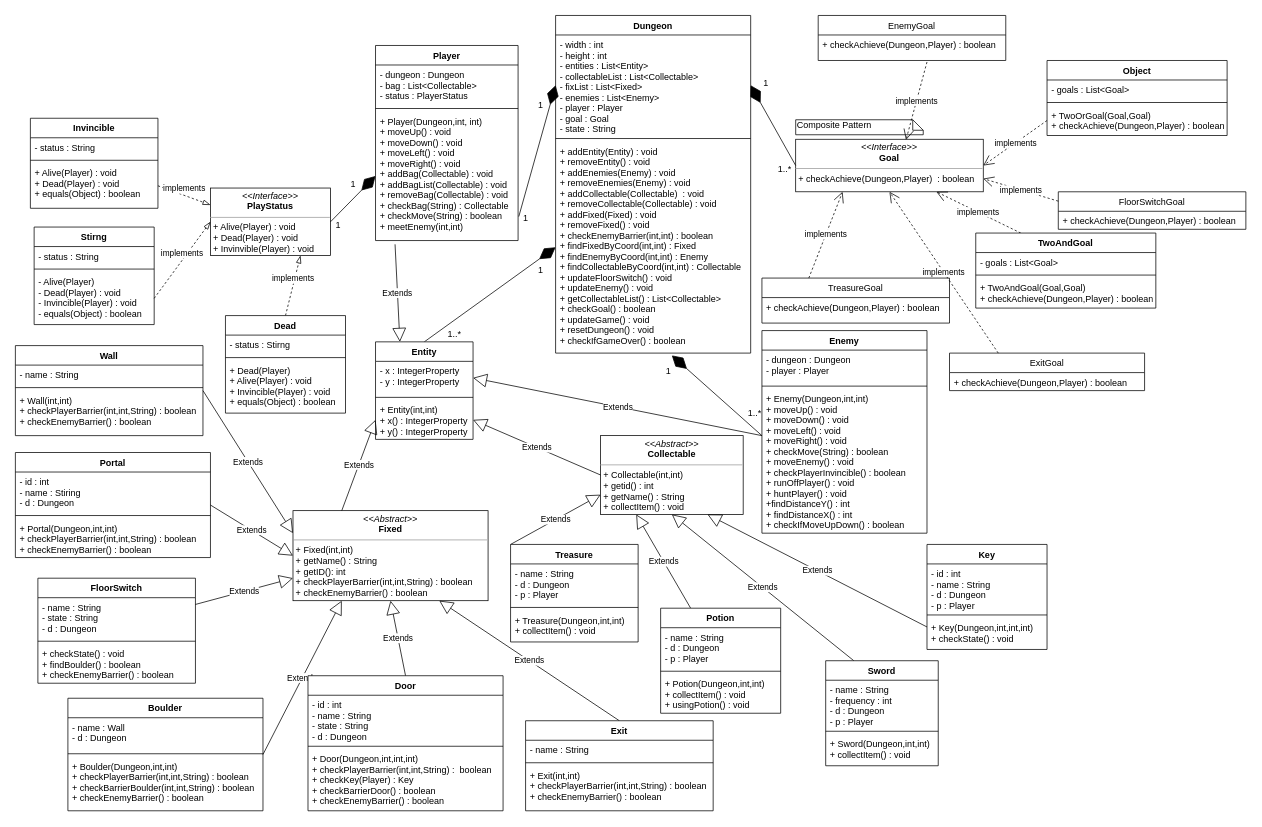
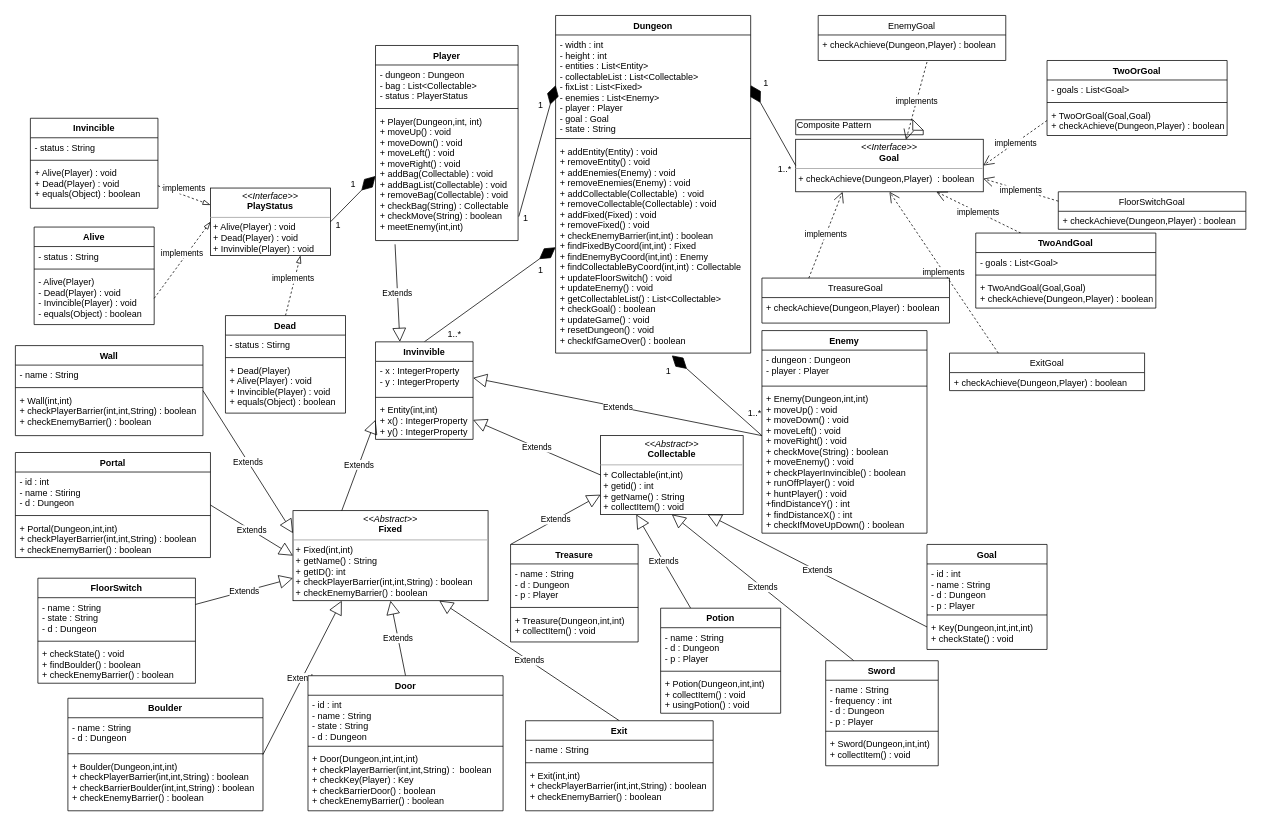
(1136, 71) -> (1136, 71)
(94, 237) -> (94, 237)
(424, 352) -> (424, 352)
(986, 554) -> (986, 554)
(98, 728) -> (104, 728)
